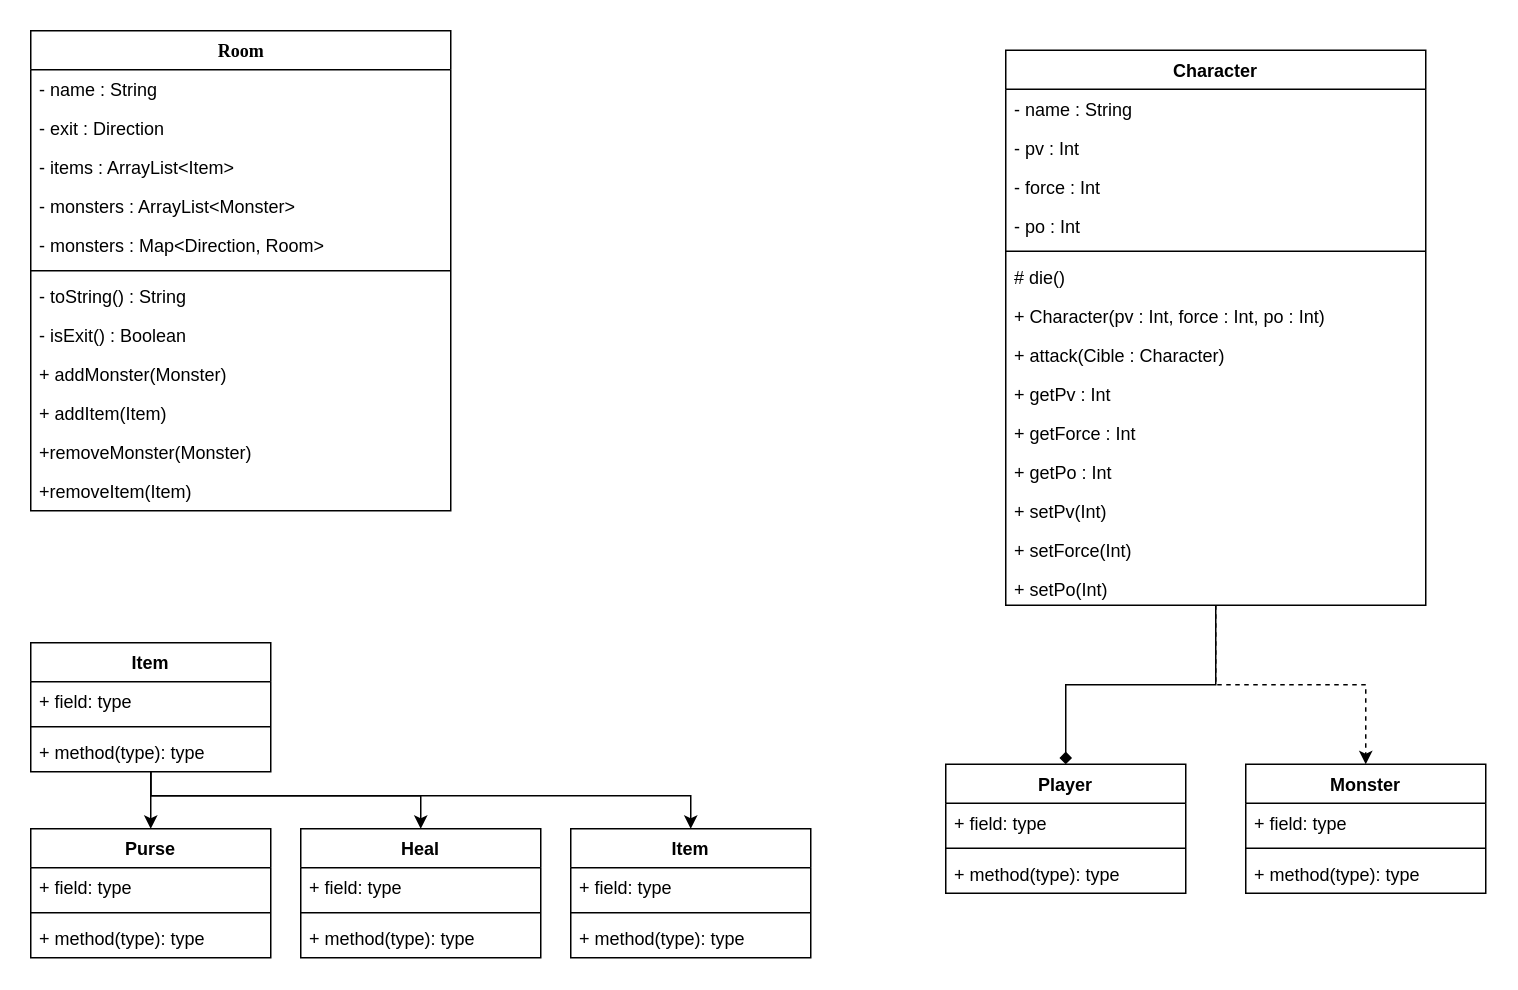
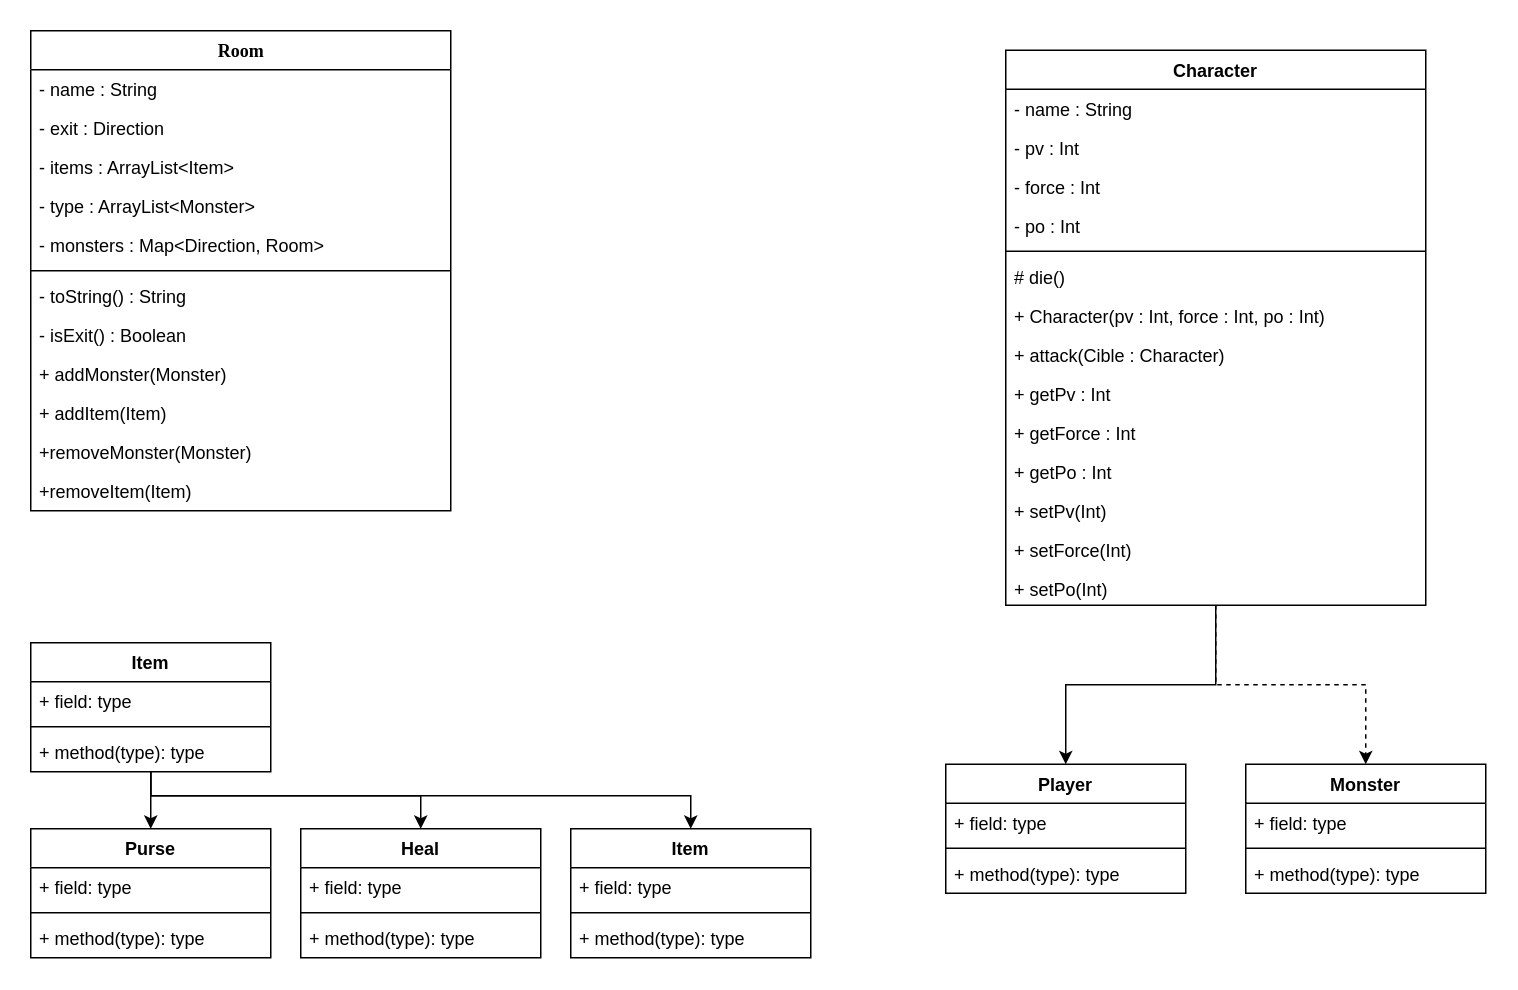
(184, 208) -> (164, 208)
(1066, 752) -> (1066, 753)
